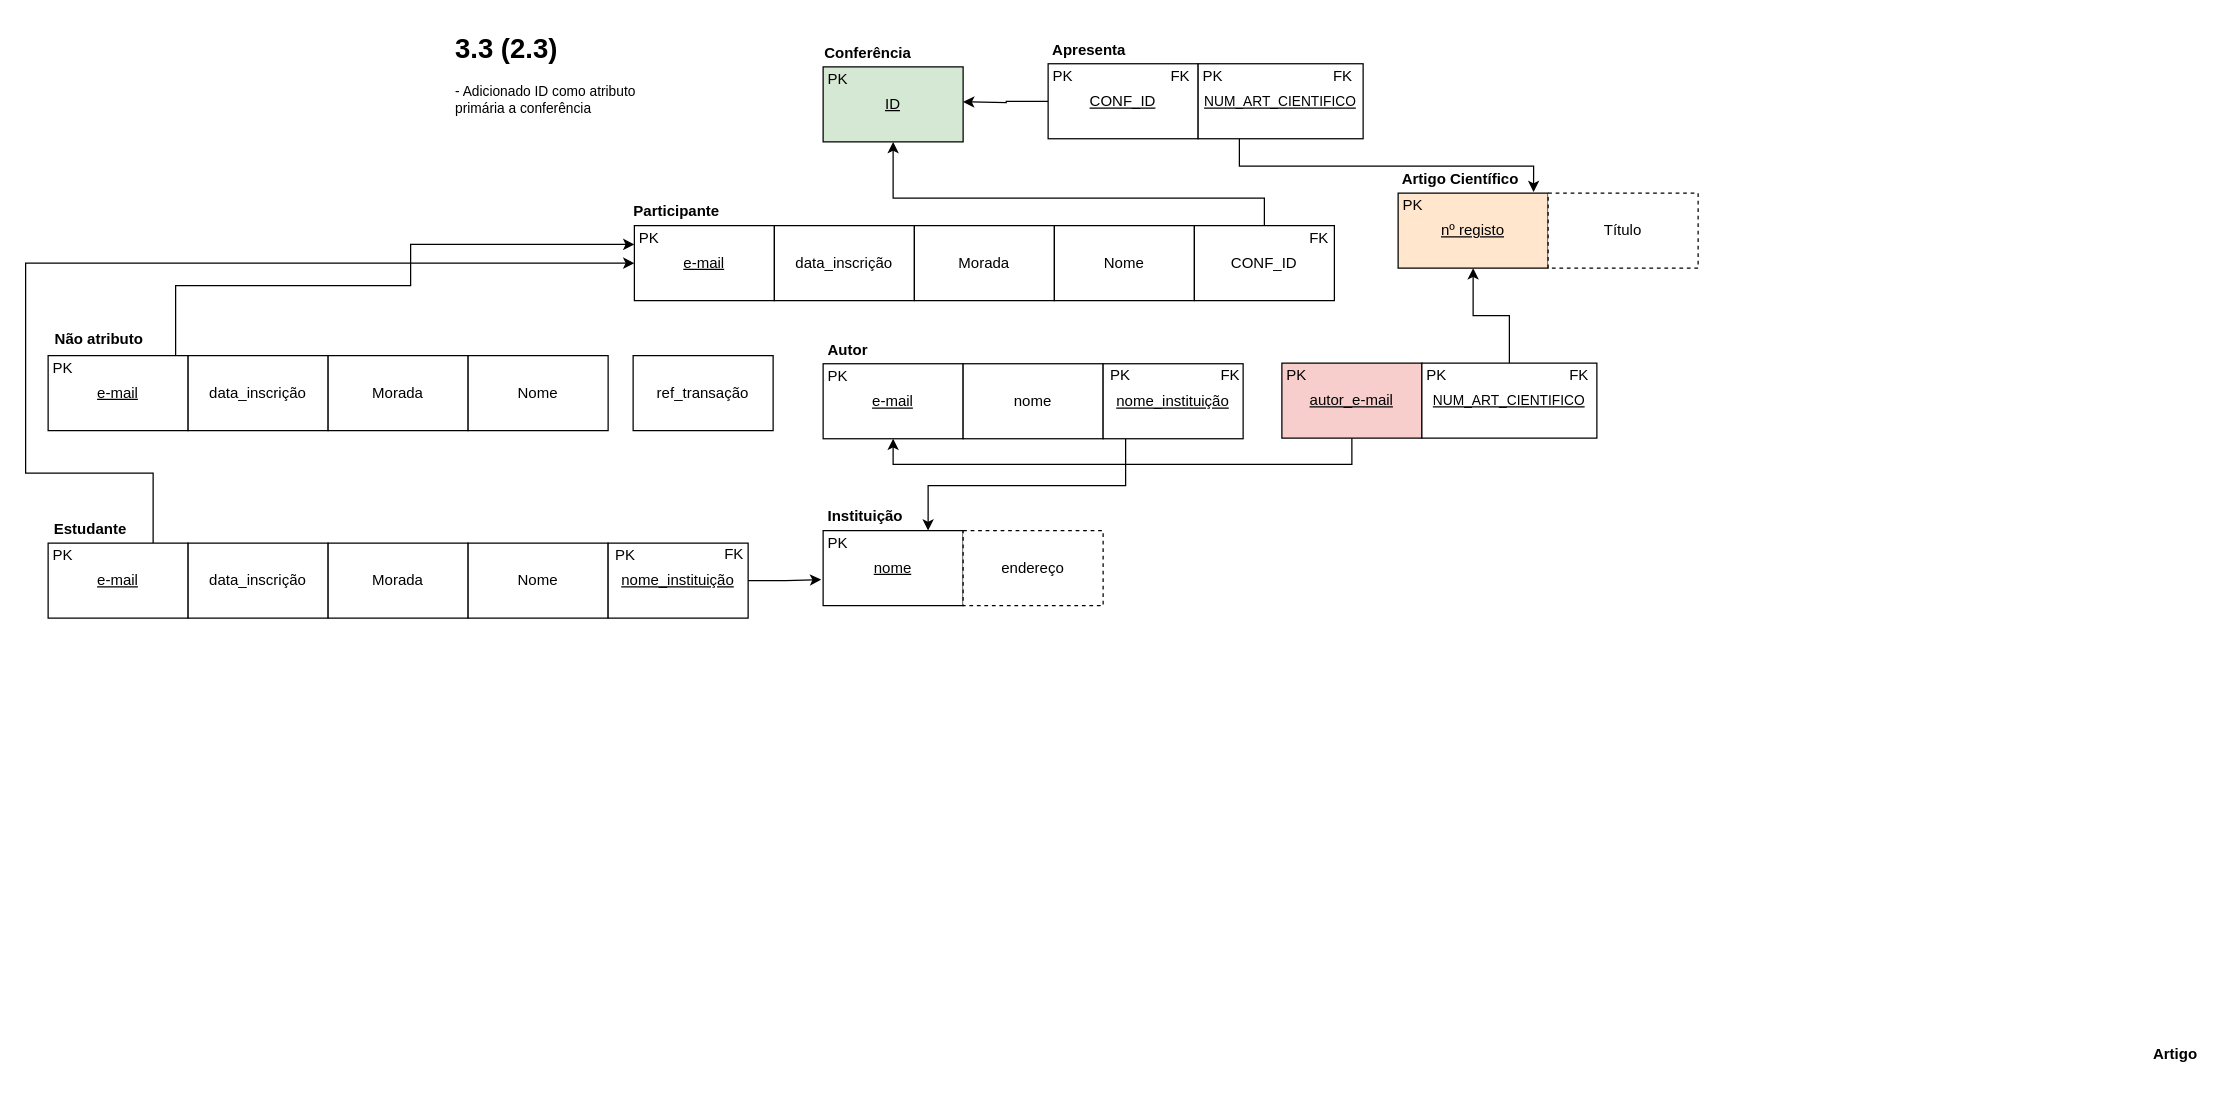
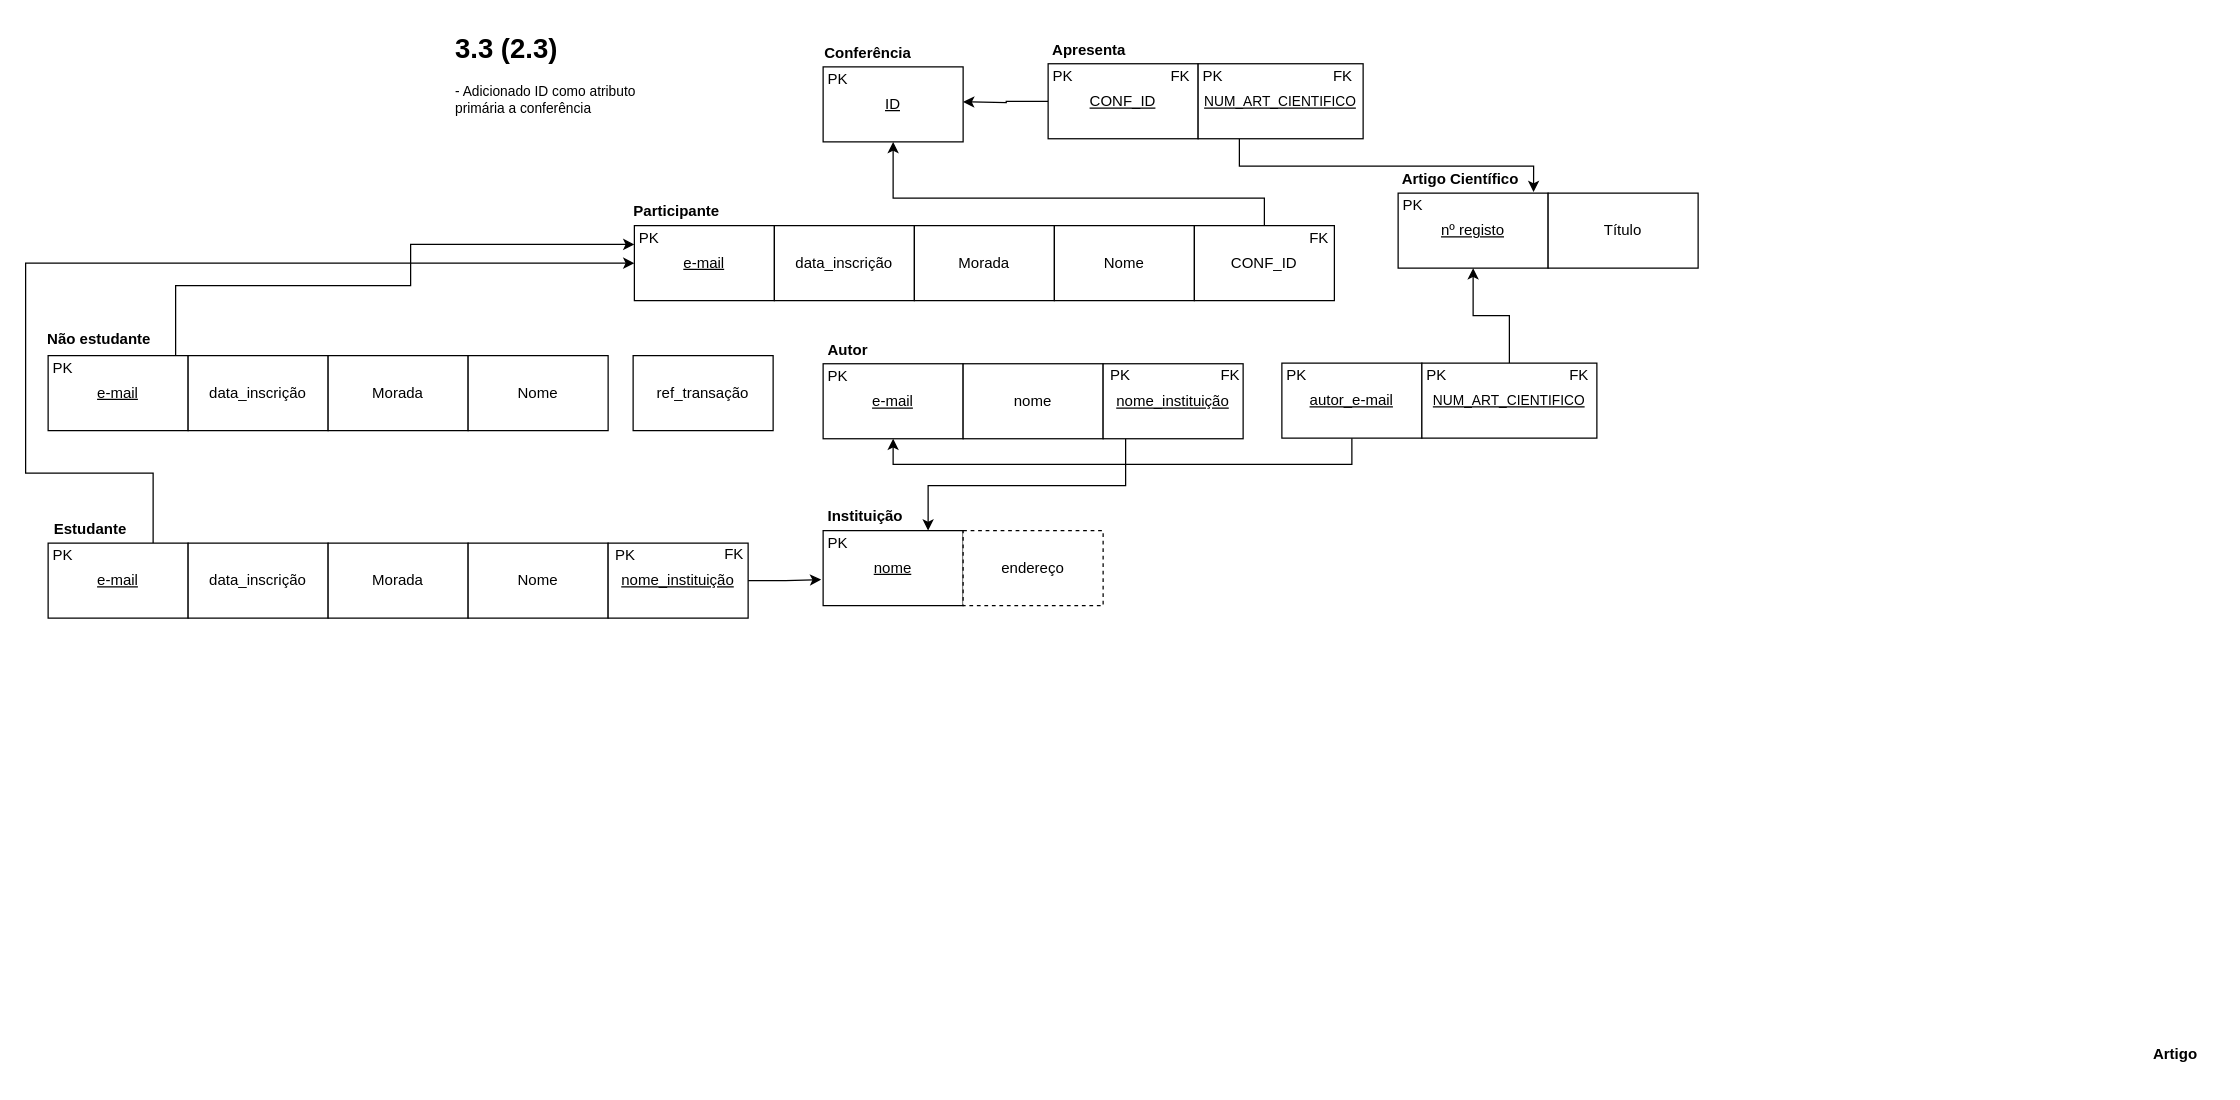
(893, 104) -> (893, 104)
(1473, 231) -> (1473, 231)
(1623, 231) -> (1623, 231)
(99, 339) -> (99, 339)
(1352, 401) -> (1352, 401)
